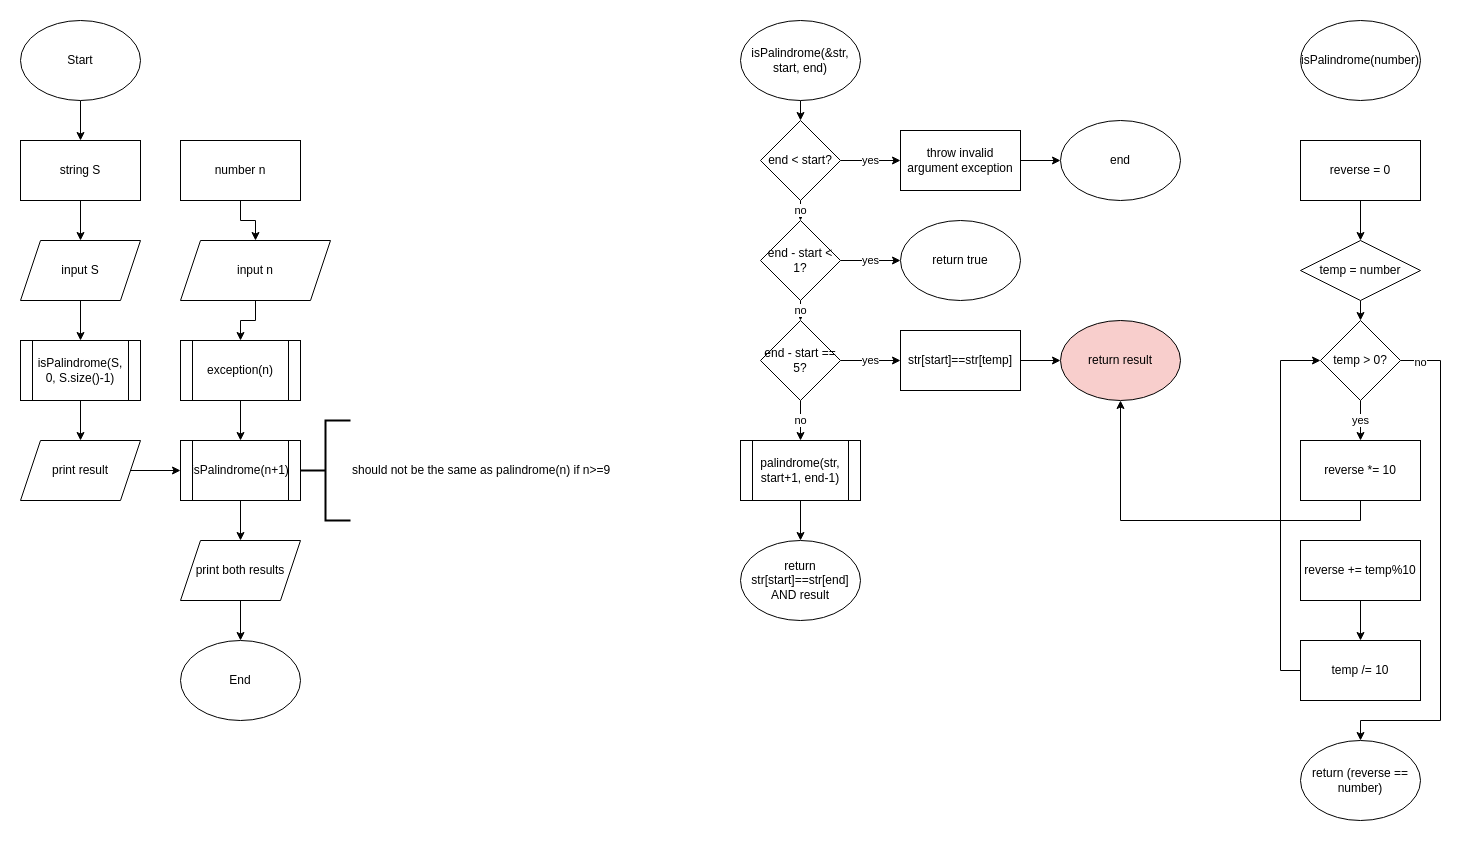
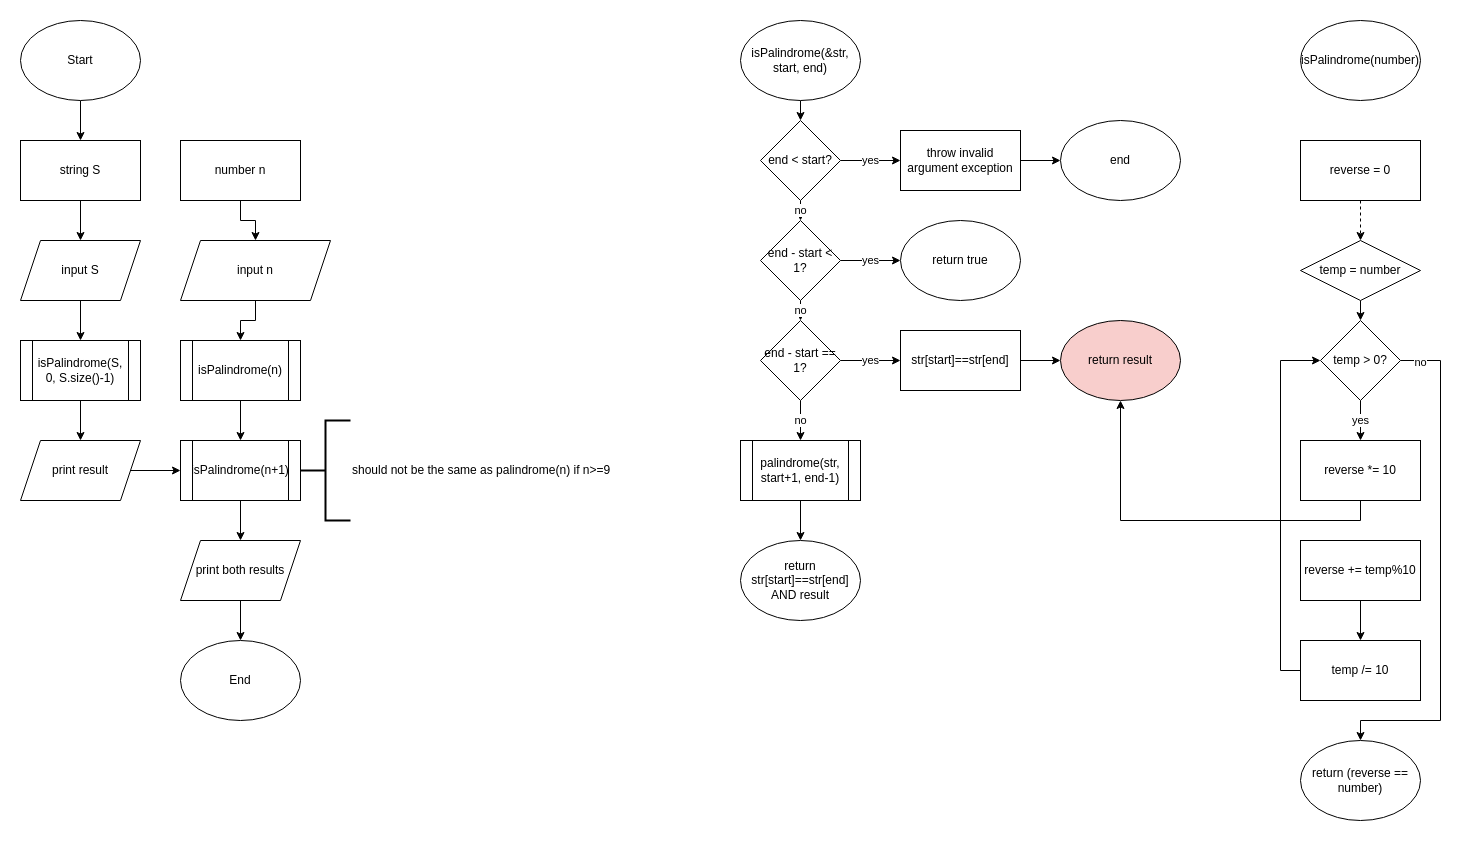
(1361, 217) -> (1361, 217)
(801, 361) -> (801, 361)
(961, 361) -> (961, 361)
(241, 371) -> (241, 371)
